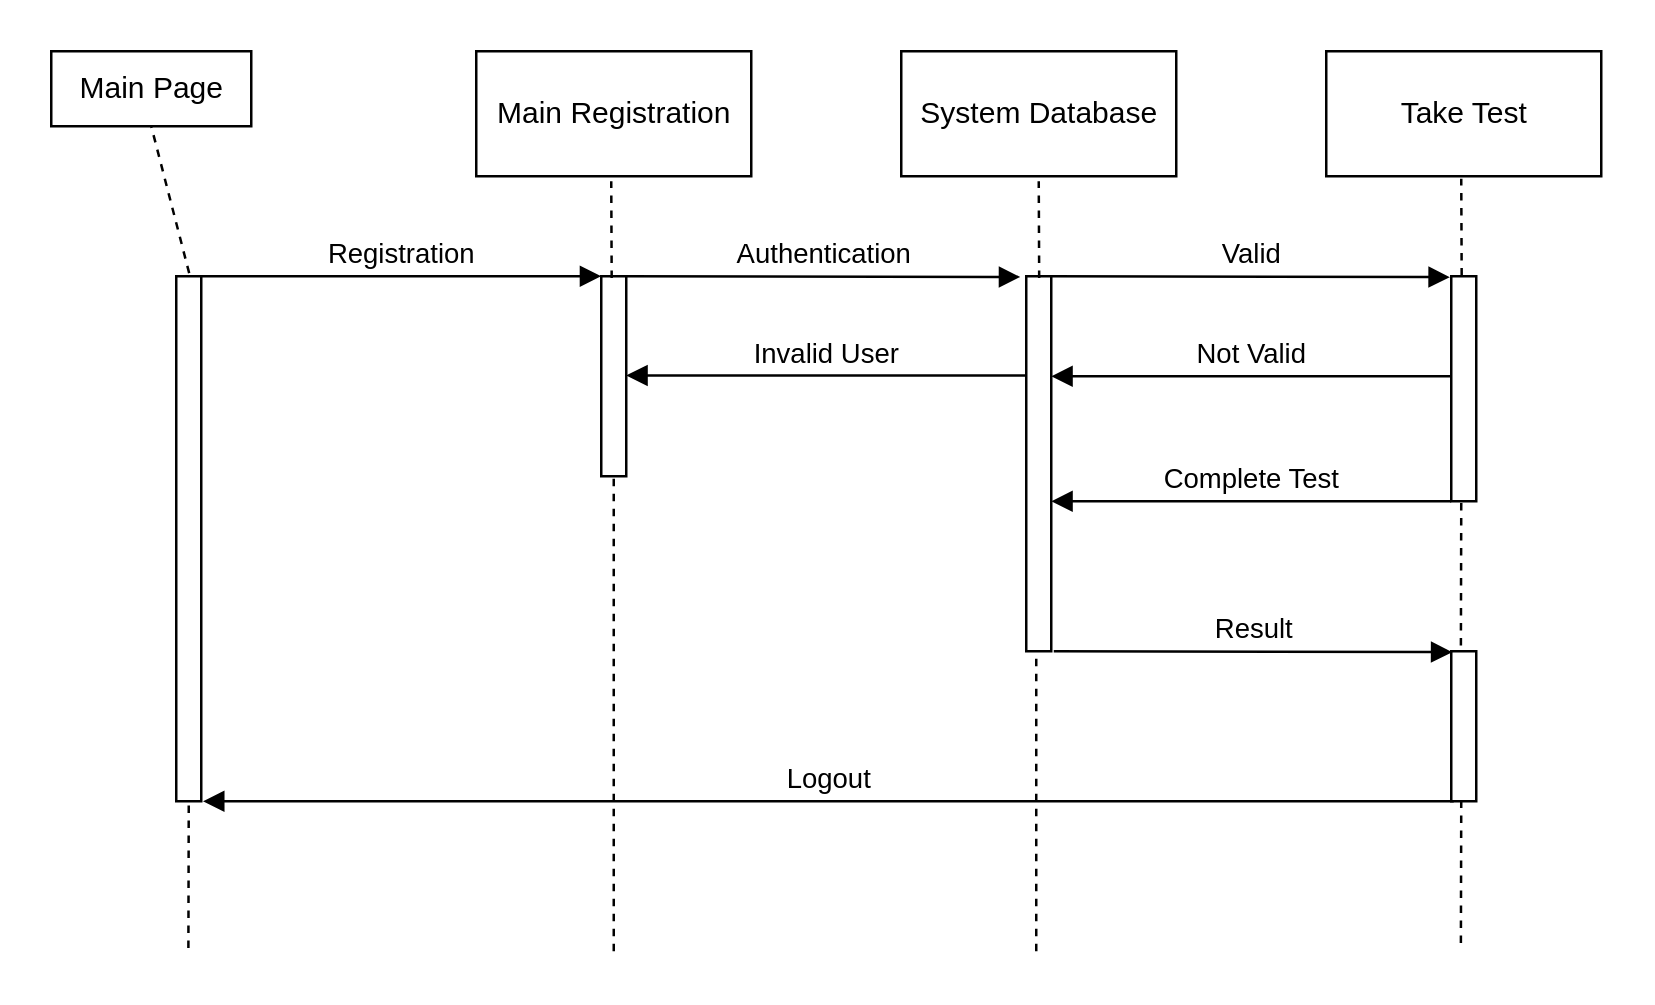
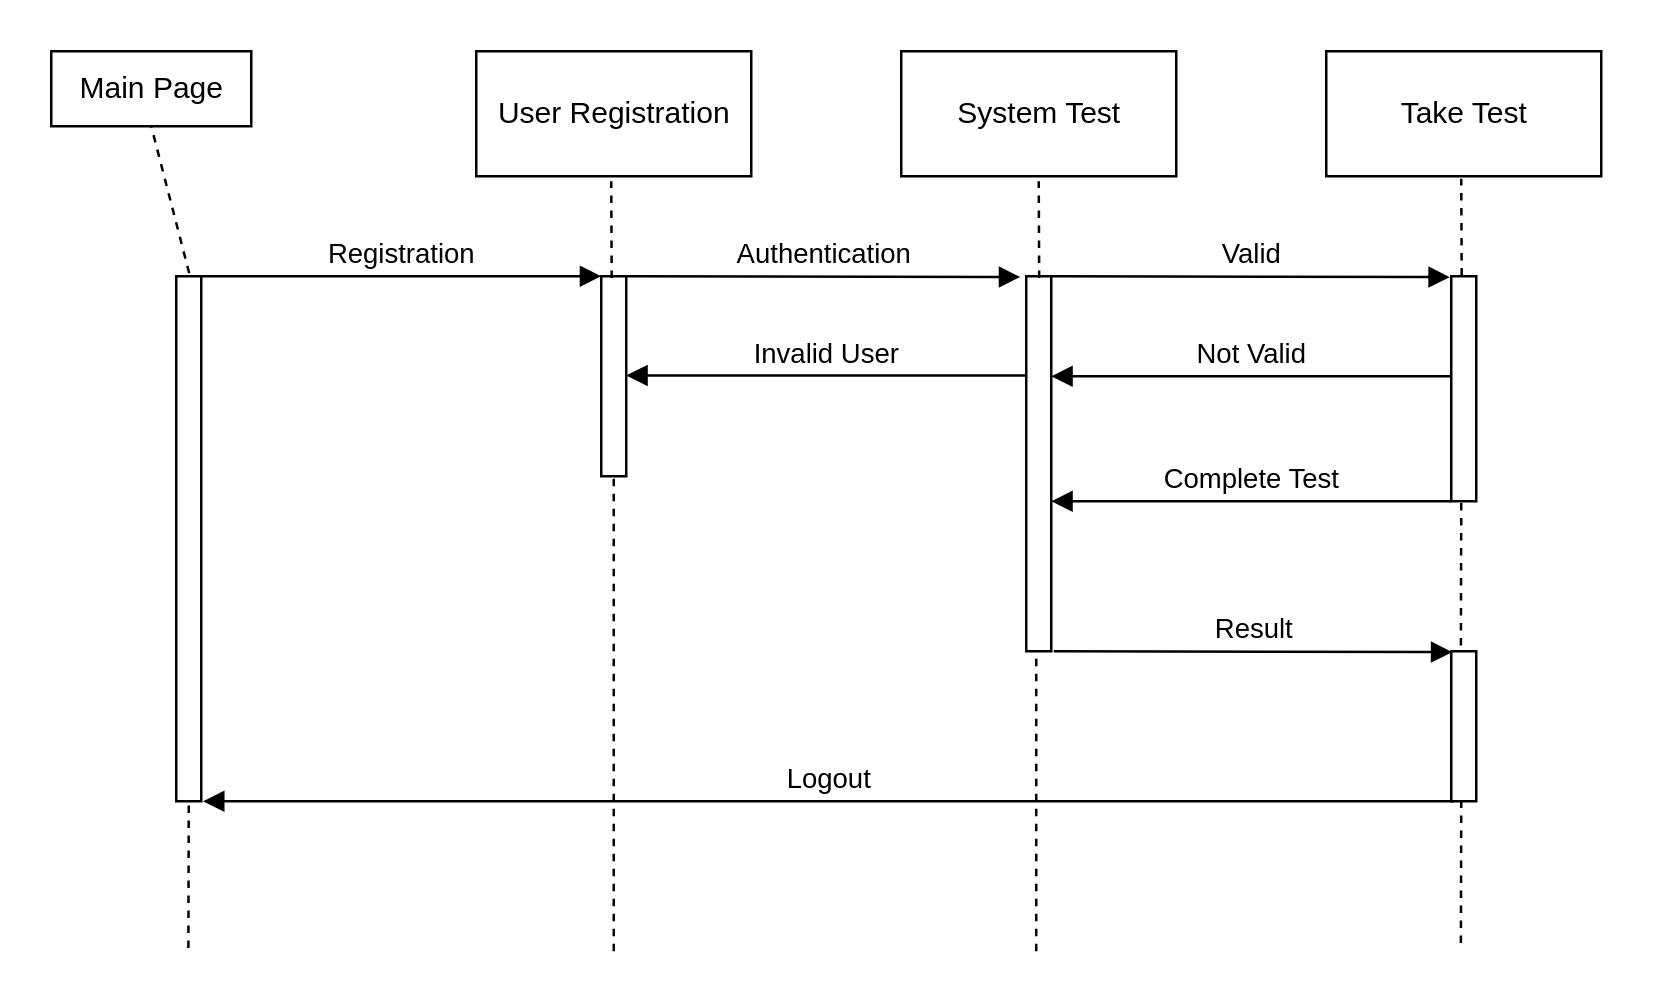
(615, 114) -> (615, 114)
(1040, 114) -> (1040, 114)
